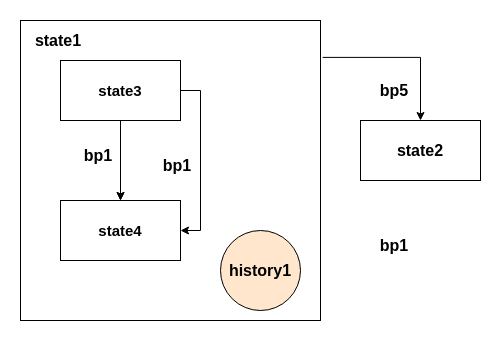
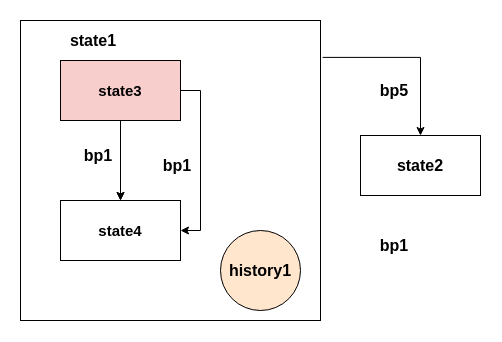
(59, 41) -> (94, 41)
(121, 91) -> (121, 91)
(421, 151) -> (421, 166)
